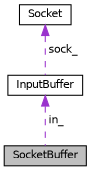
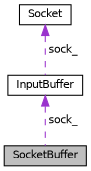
(55, 121) -> (62, 121)
